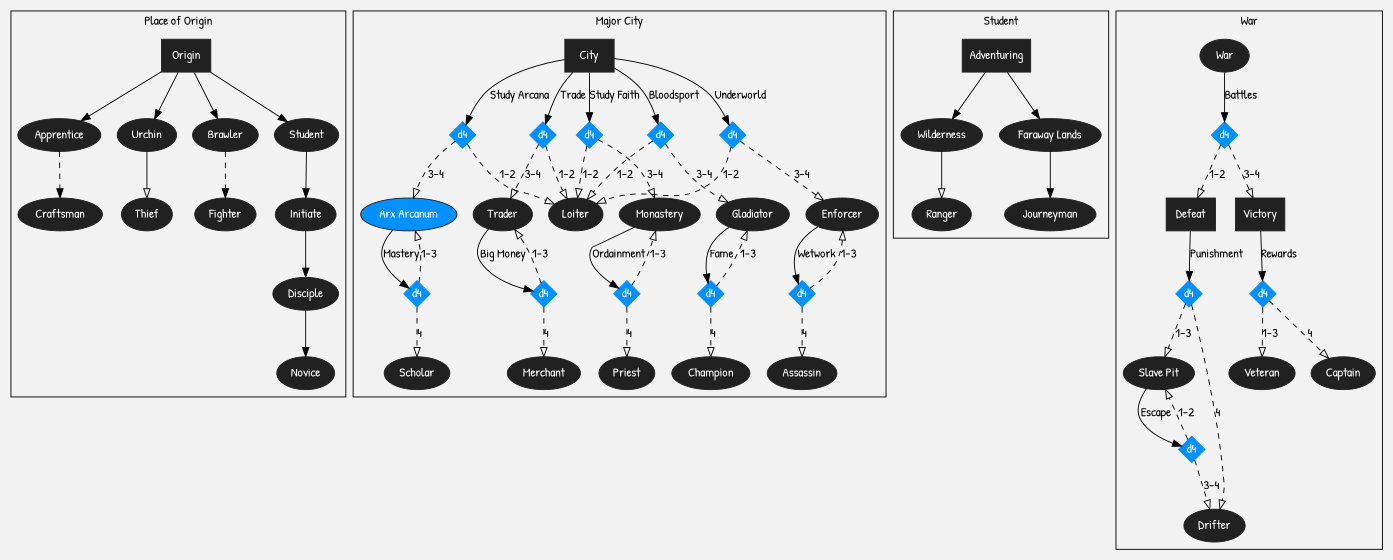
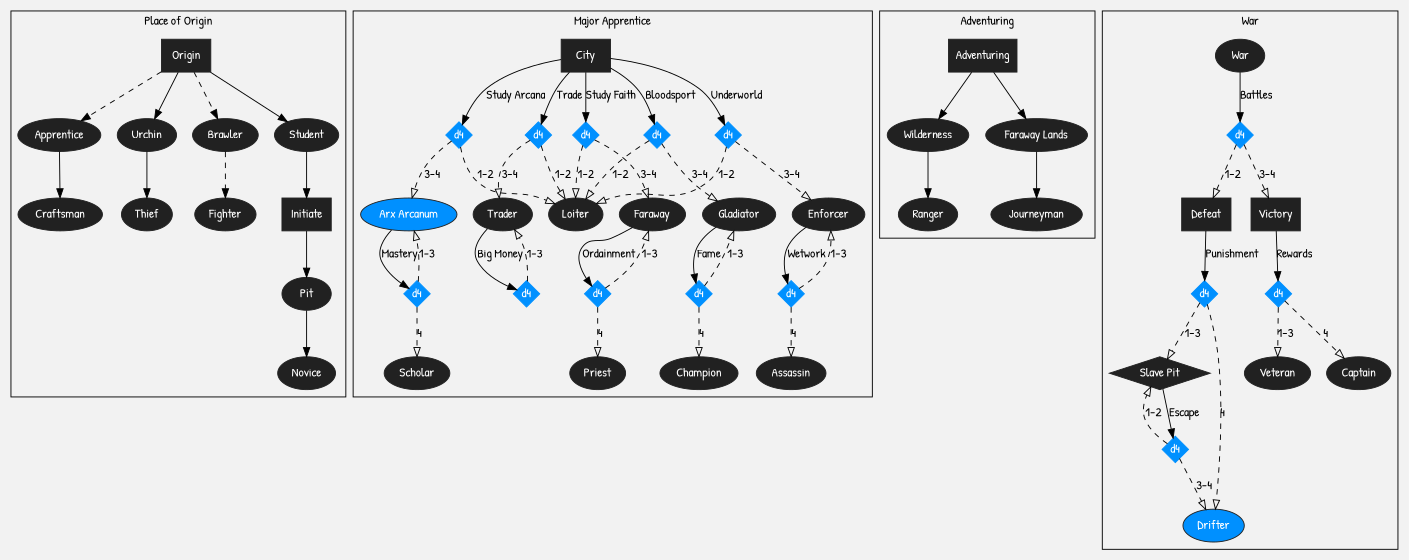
(620, 21) -> (613, 21)
(1001, 21) -> (987, 21)
(204, 92) -> (204, 92)
(125, 94) -> (125, 94)
(60, 170) -> (60, 170)
(147, 170) -> (147, 170)
(942, 170) -> (928, 170)
(306, 214) -> (307, 214)
(660, 214) -> (652, 214)
(306, 294) -> (307, 294)
(544, 373) -> none
(1159, 373) -> (1160, 373)
(1215, 526) -> (1214, 526)
